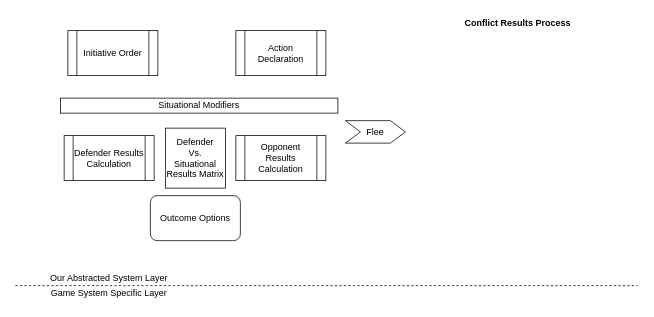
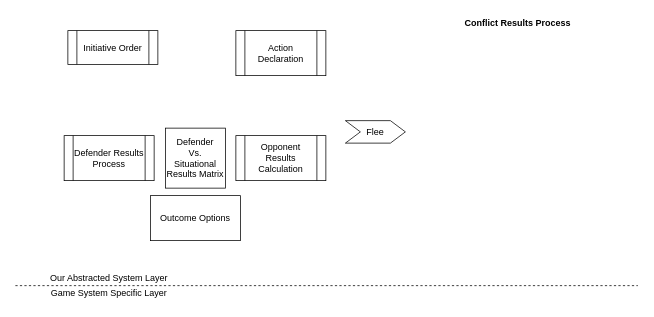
(113, 53) -> (113, 47)
(199, 105) -> none
(109, 158) -> (109, 158)
(195, 218) -> (195, 218)
